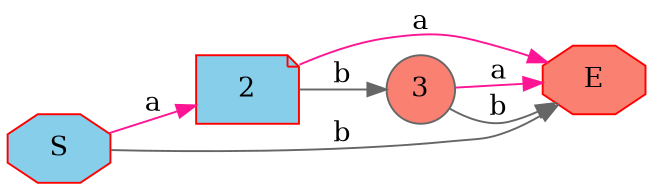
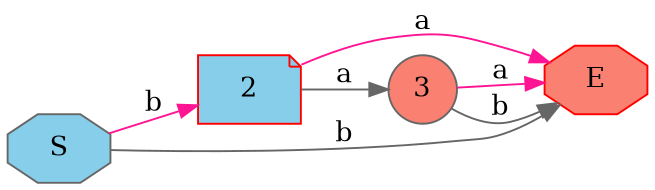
(343, 75) -> (345, 75)
(153, 104) -> (154, 104)
(59, 149) -> (59, 149)
